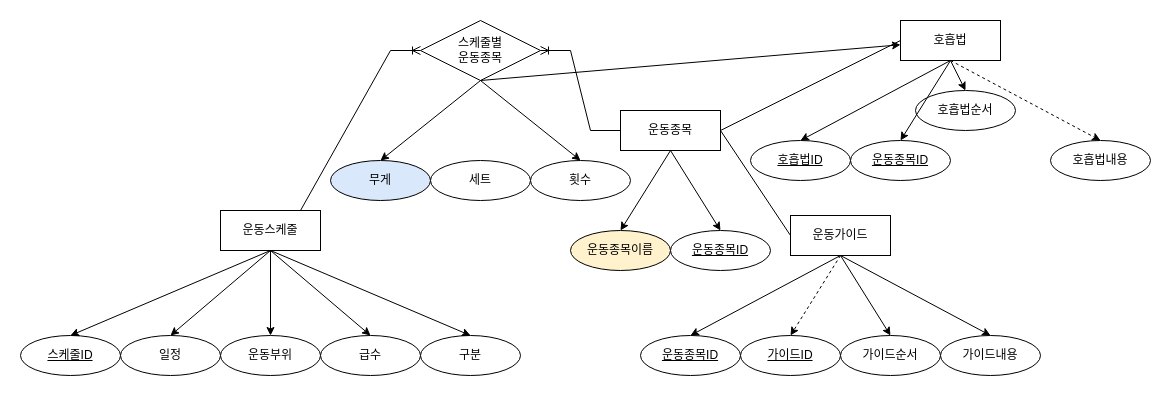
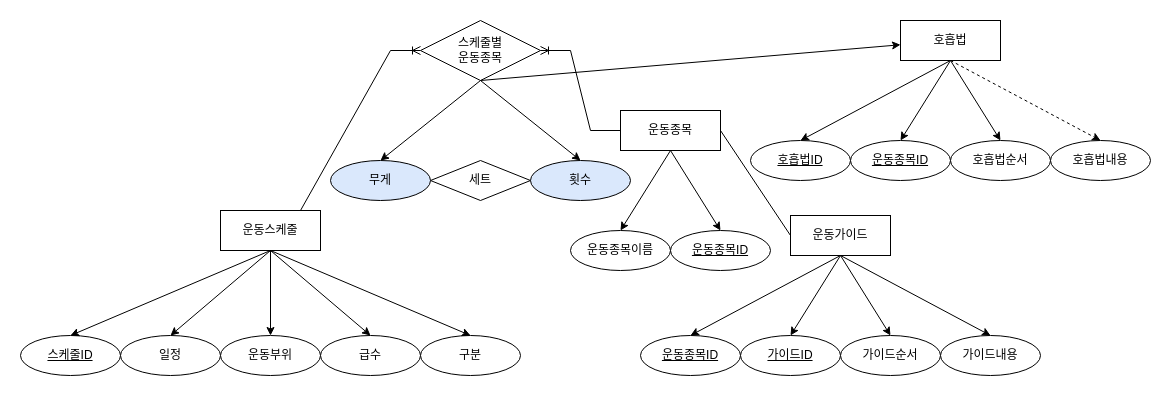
(812, 85) -> none
(966, 111) -> (1001, 161)
(481, 181) -> (481, 181)
(581, 181) -> (581, 181)
(621, 251) -> (621, 251)
(818, 292) -> (818, 292)
